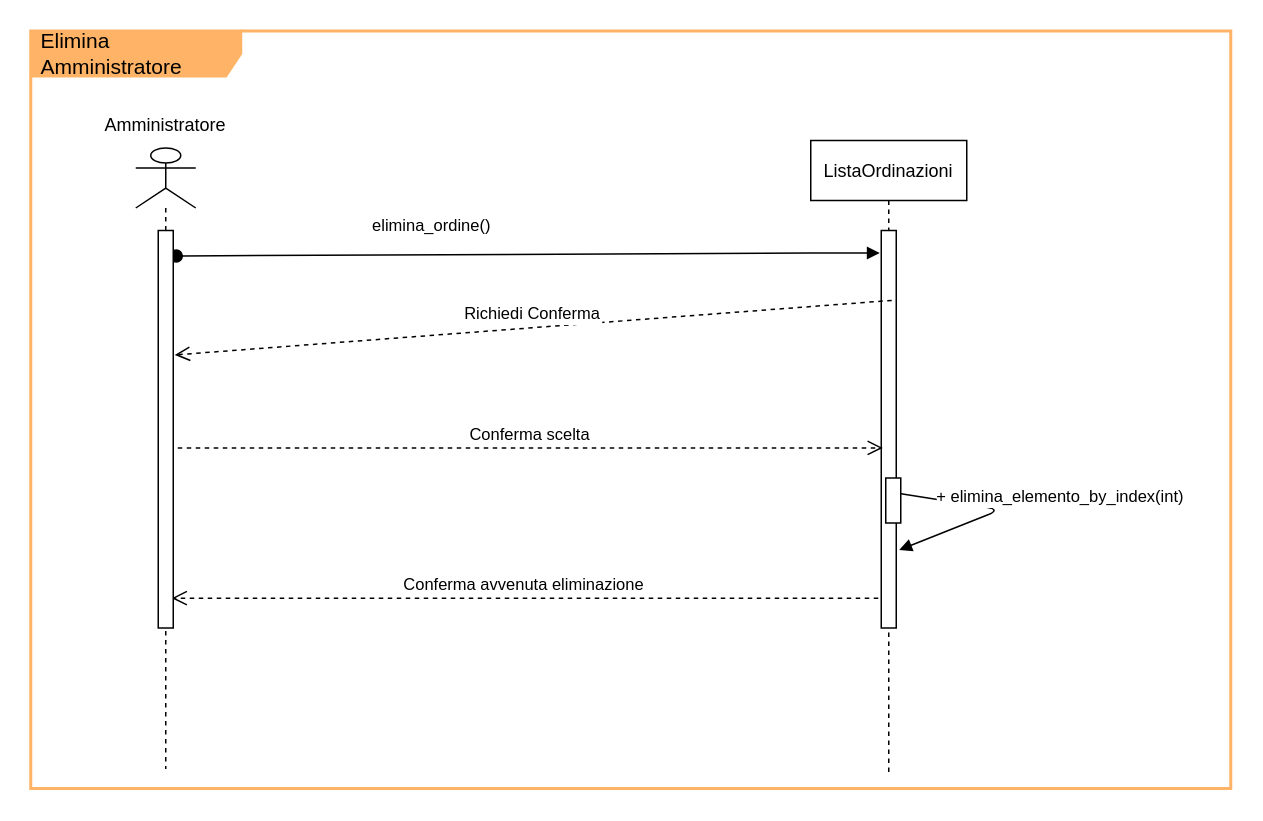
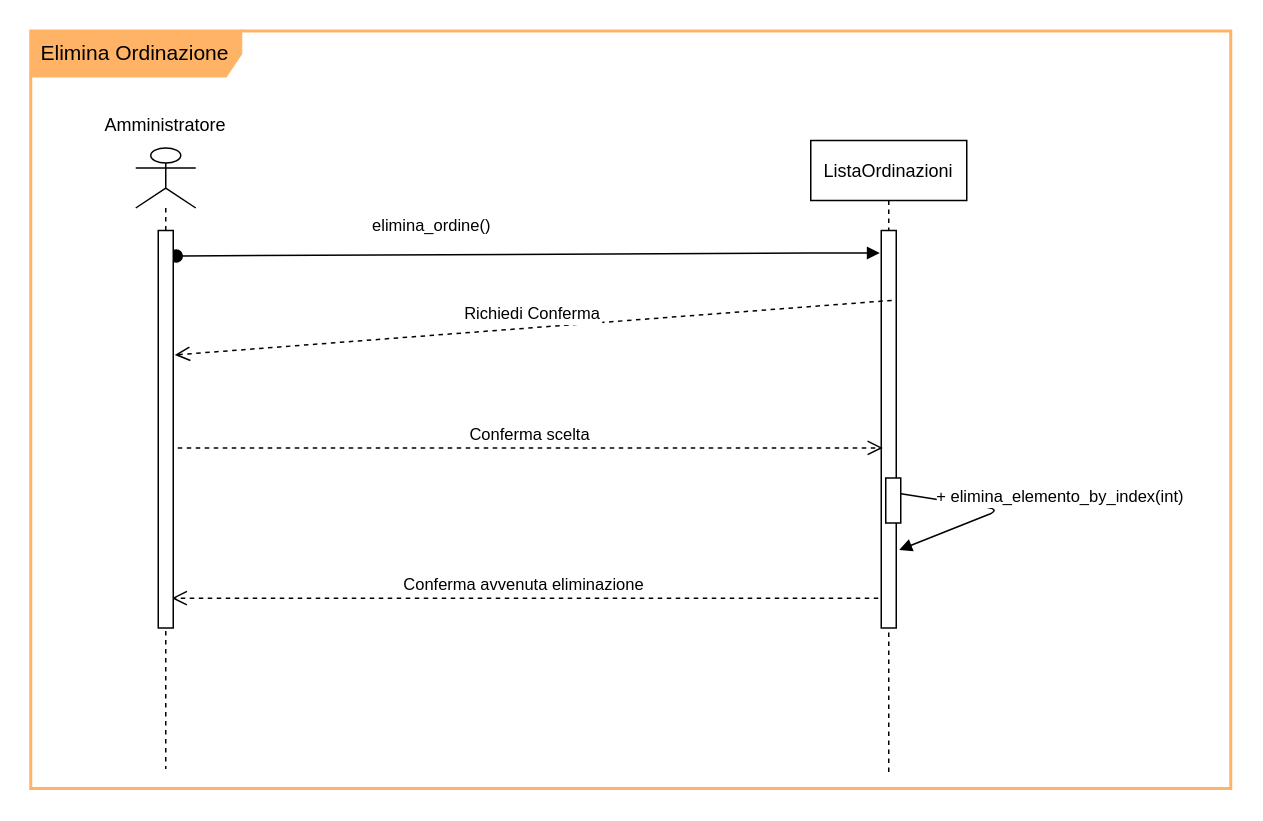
(138, 53) -> (123, 53)
